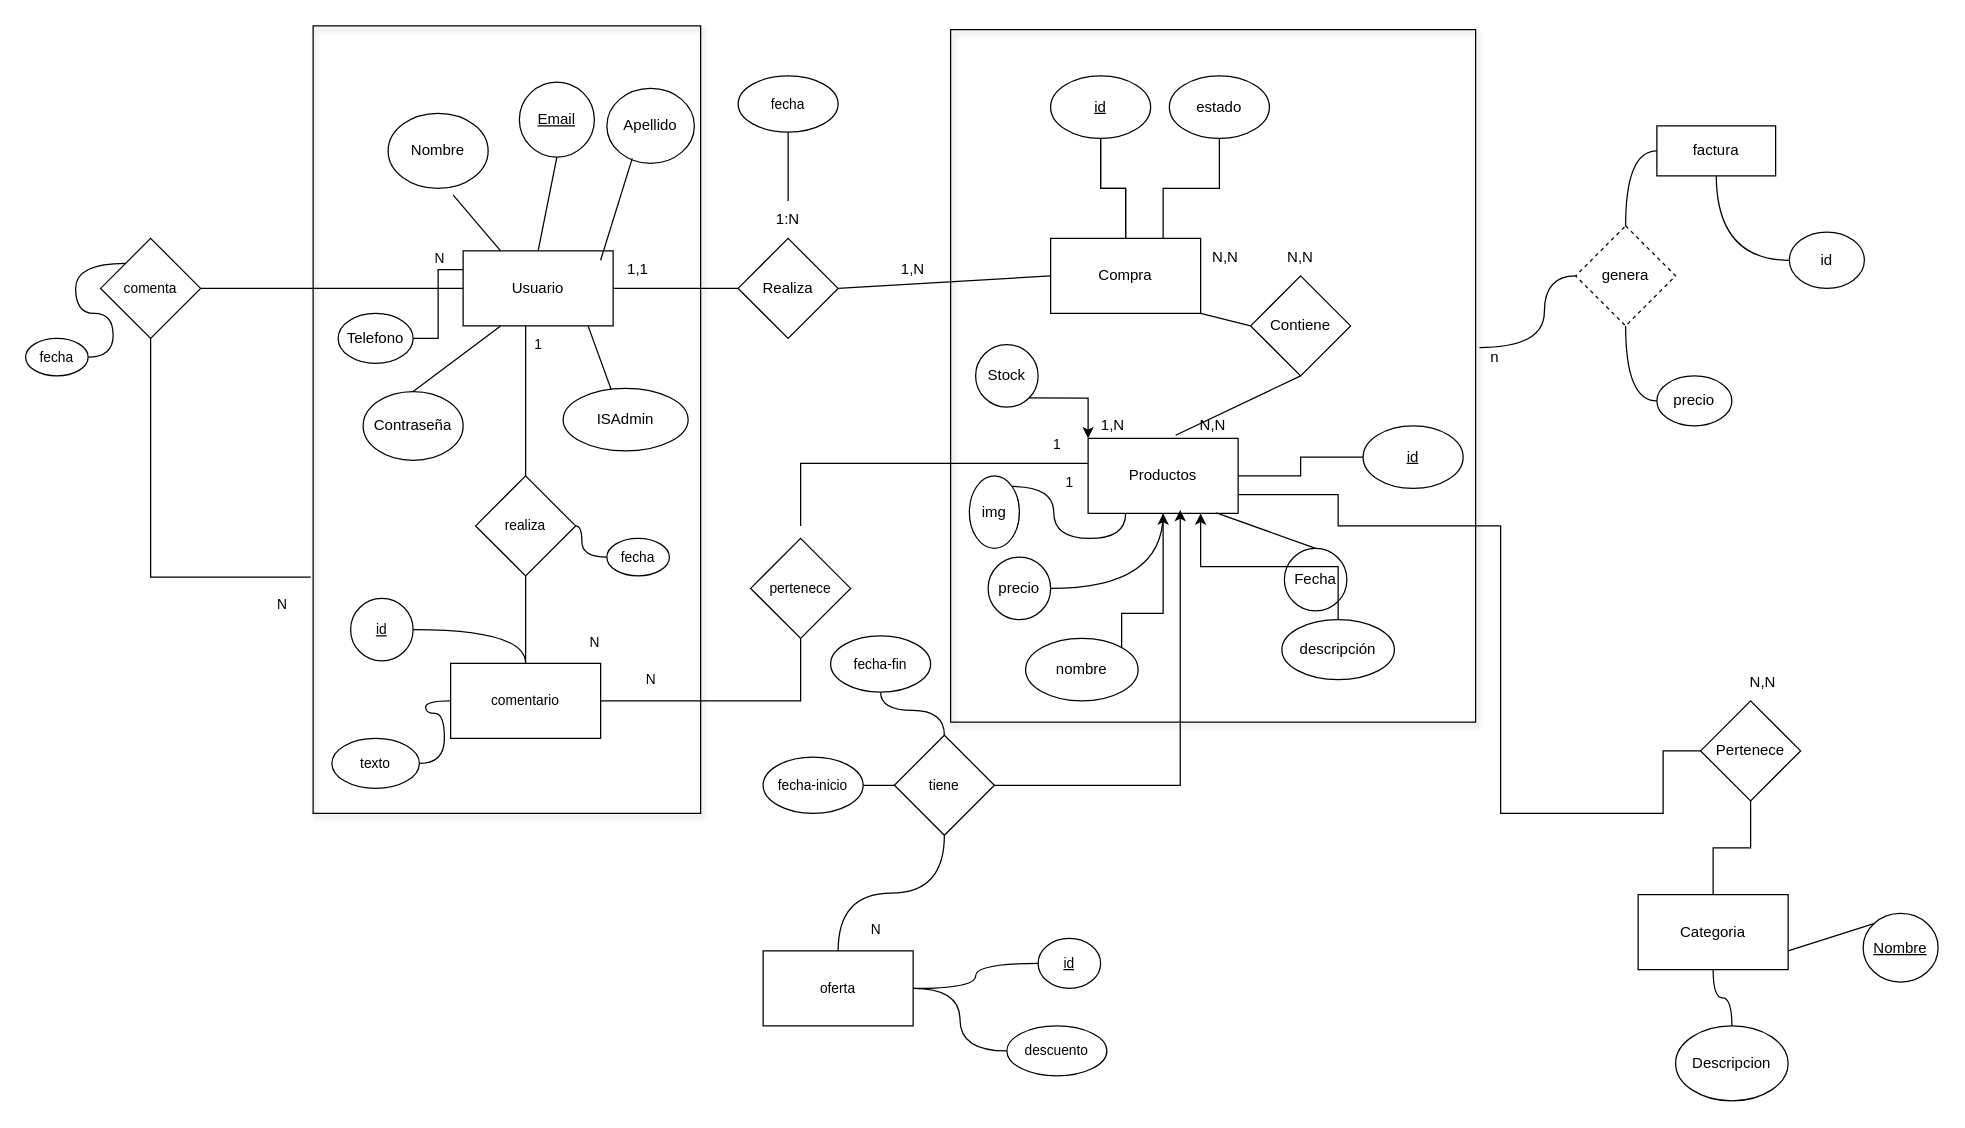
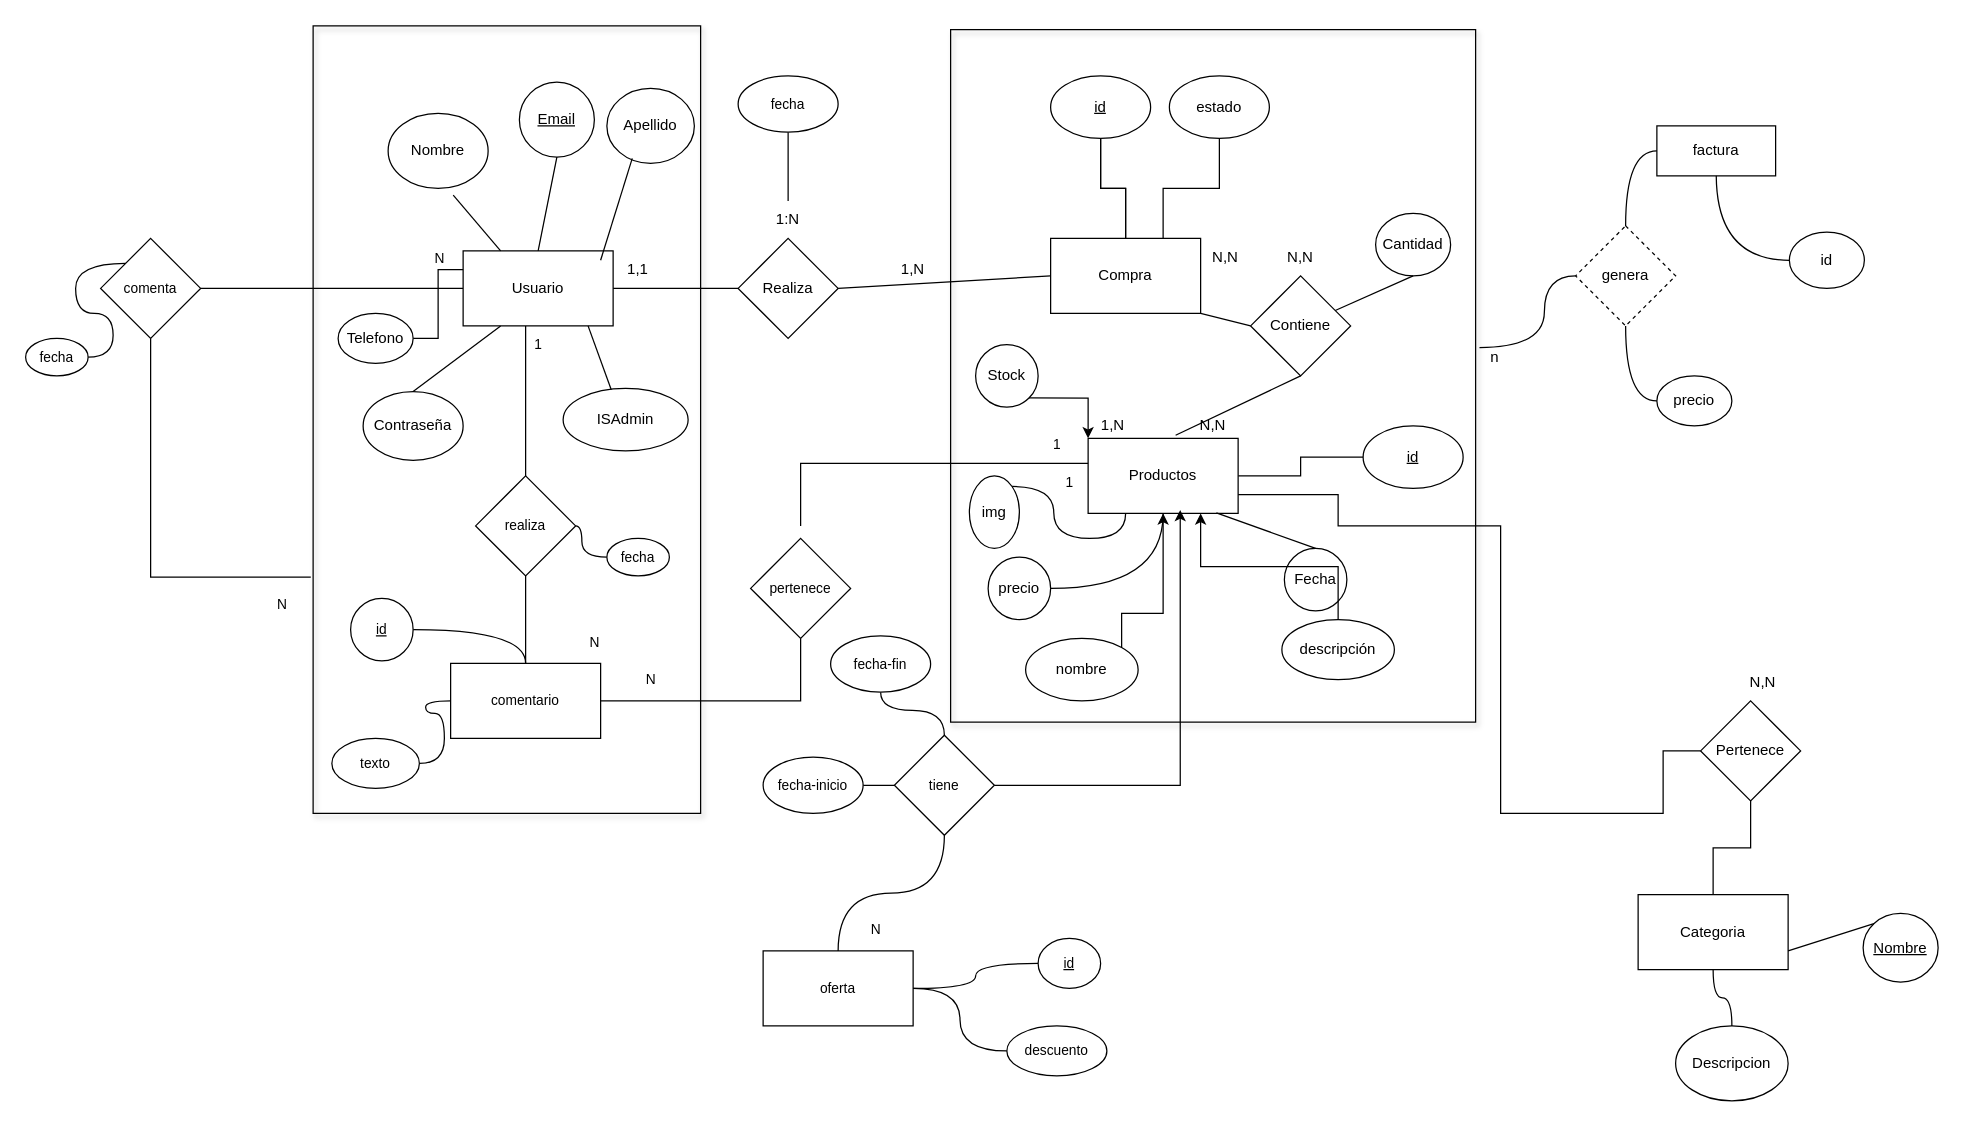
none -> (1413, 244)
none -> (1374, 293)
